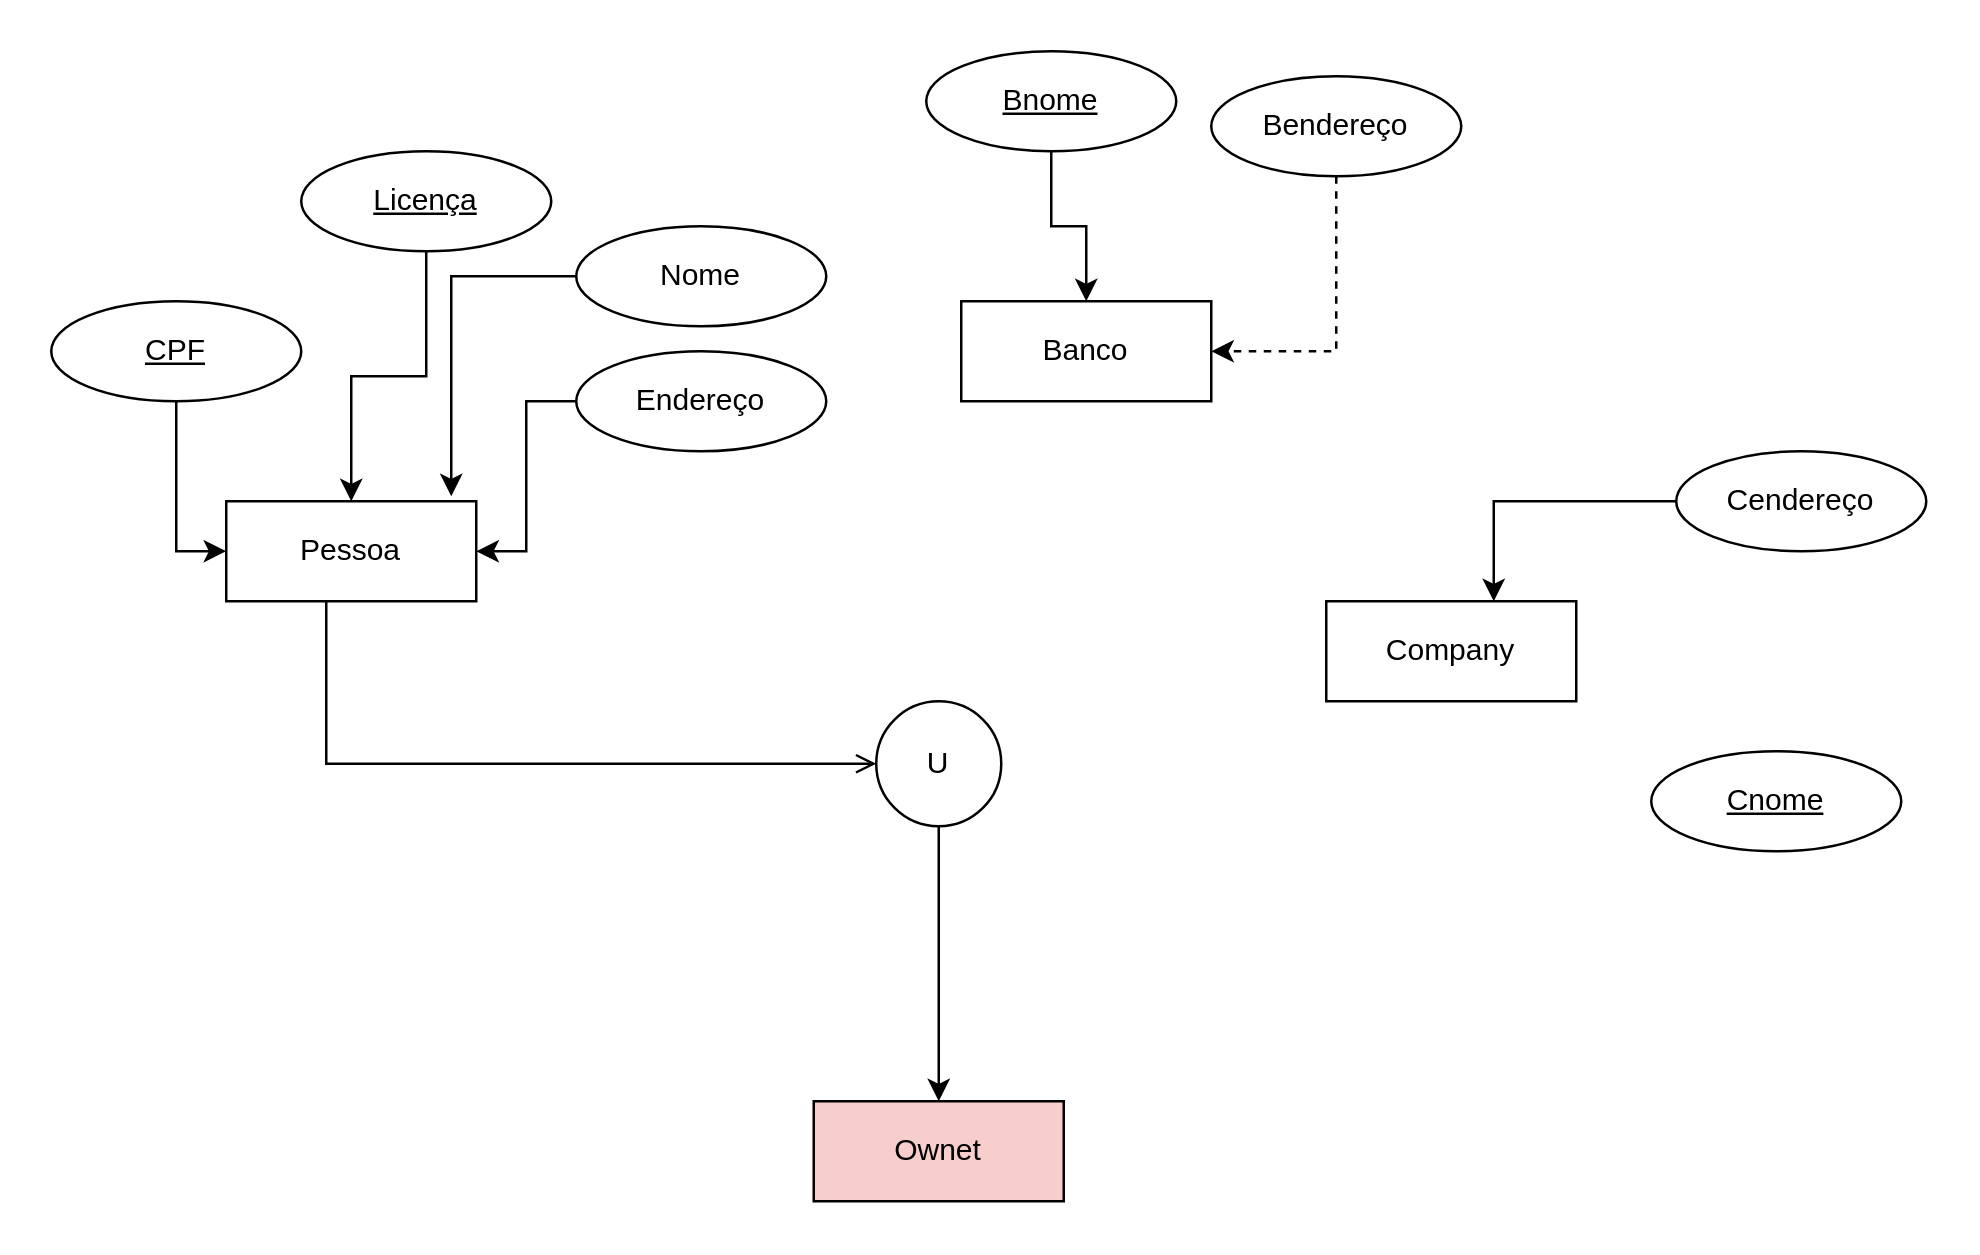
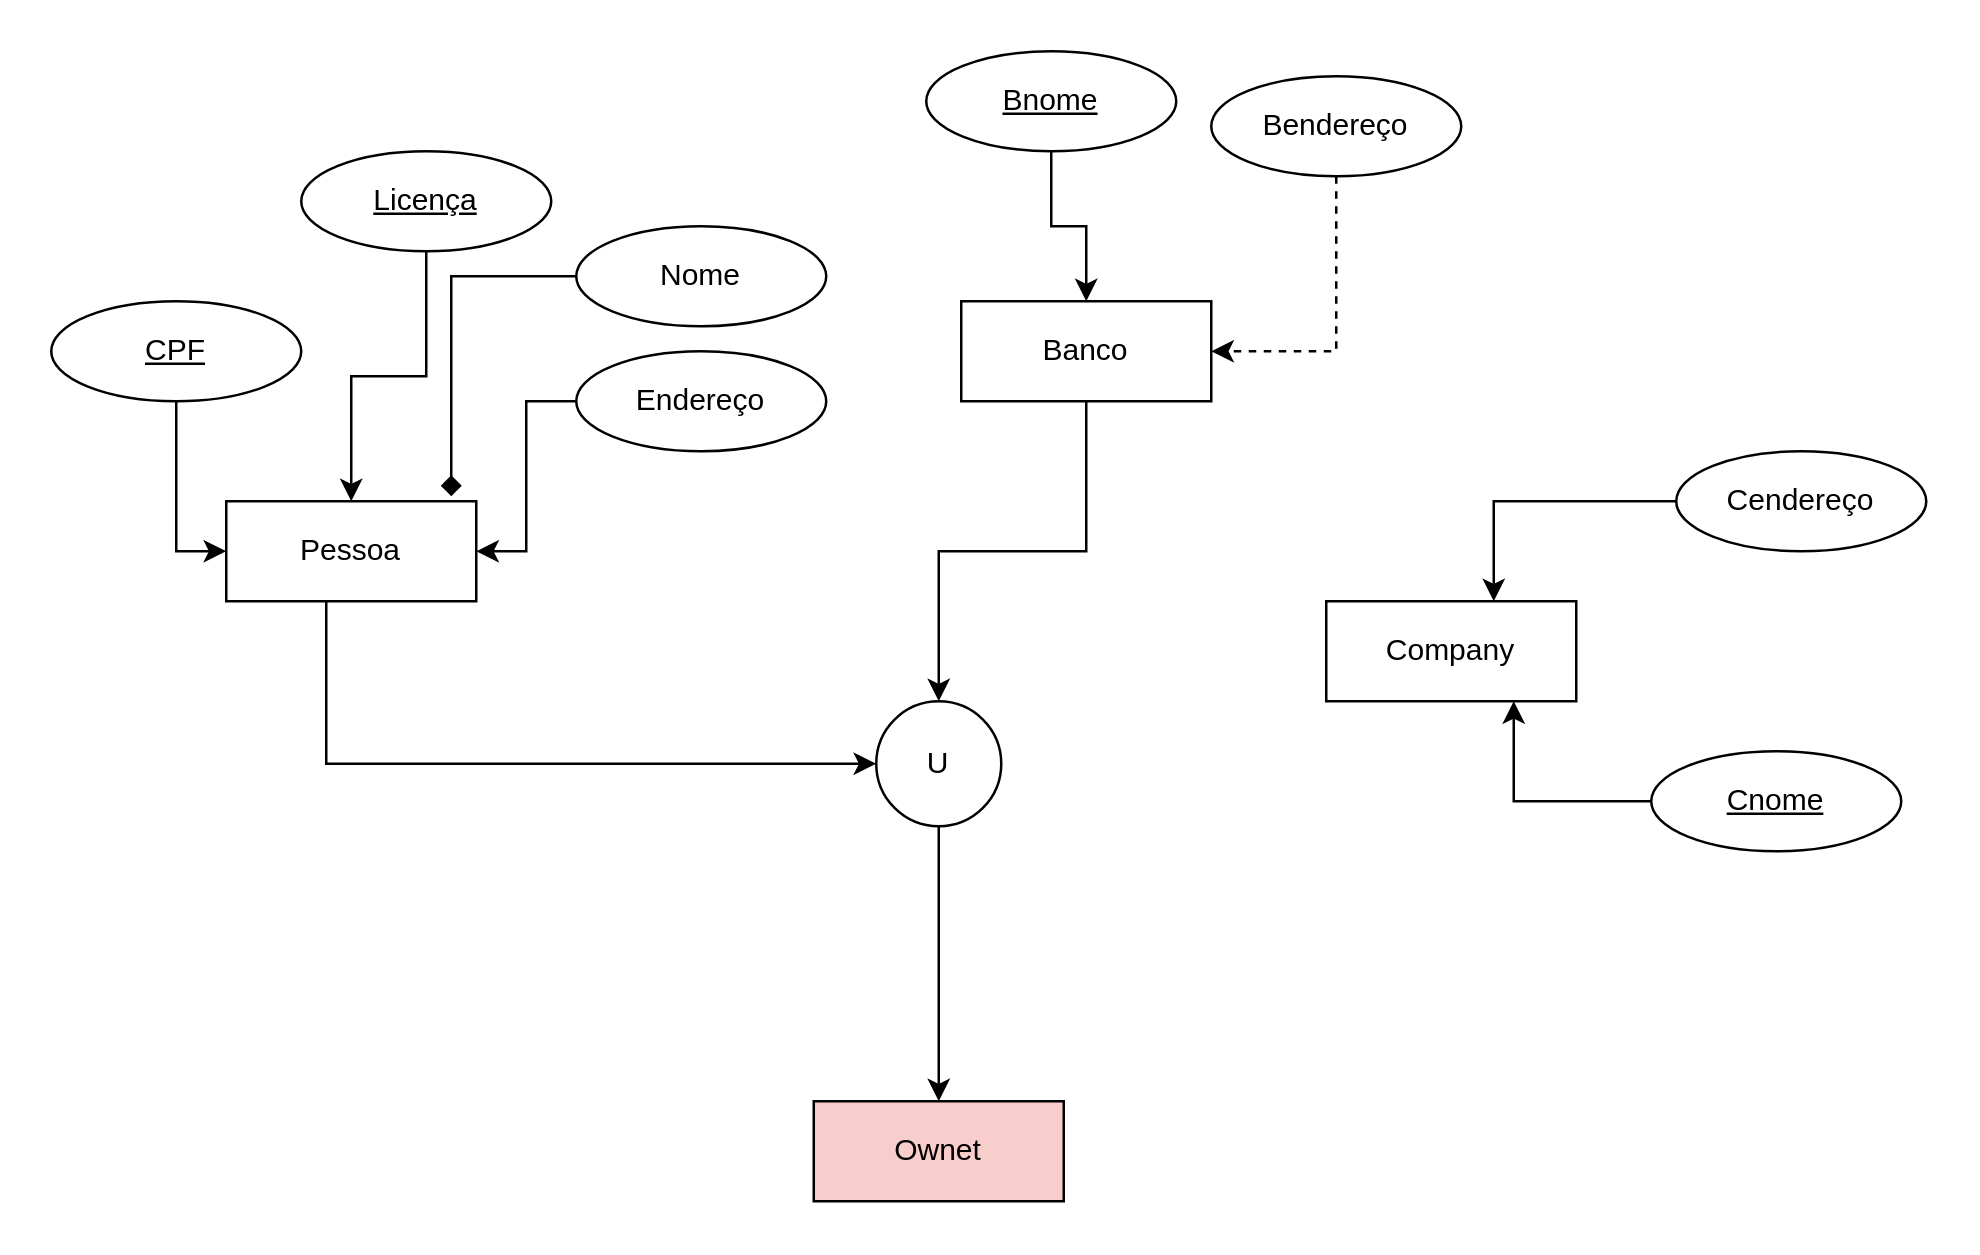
(451, 477) -> (451, 476)
none -> (1021, 551)
(862, 764) -> (858, 764)
none -> (1541, 801)
